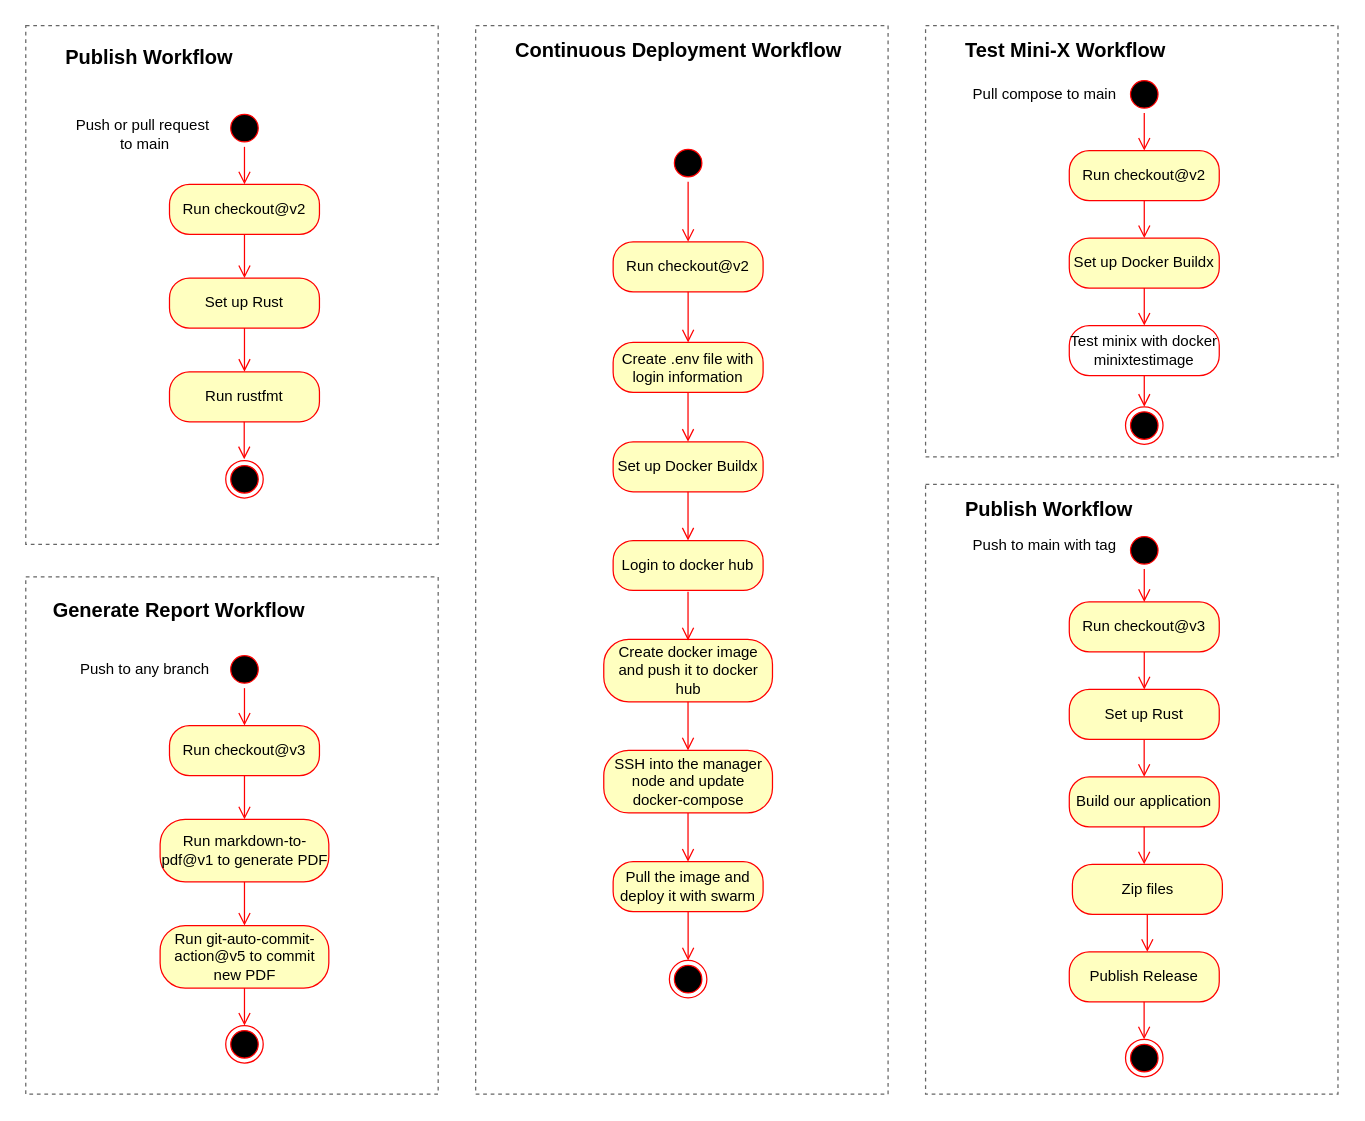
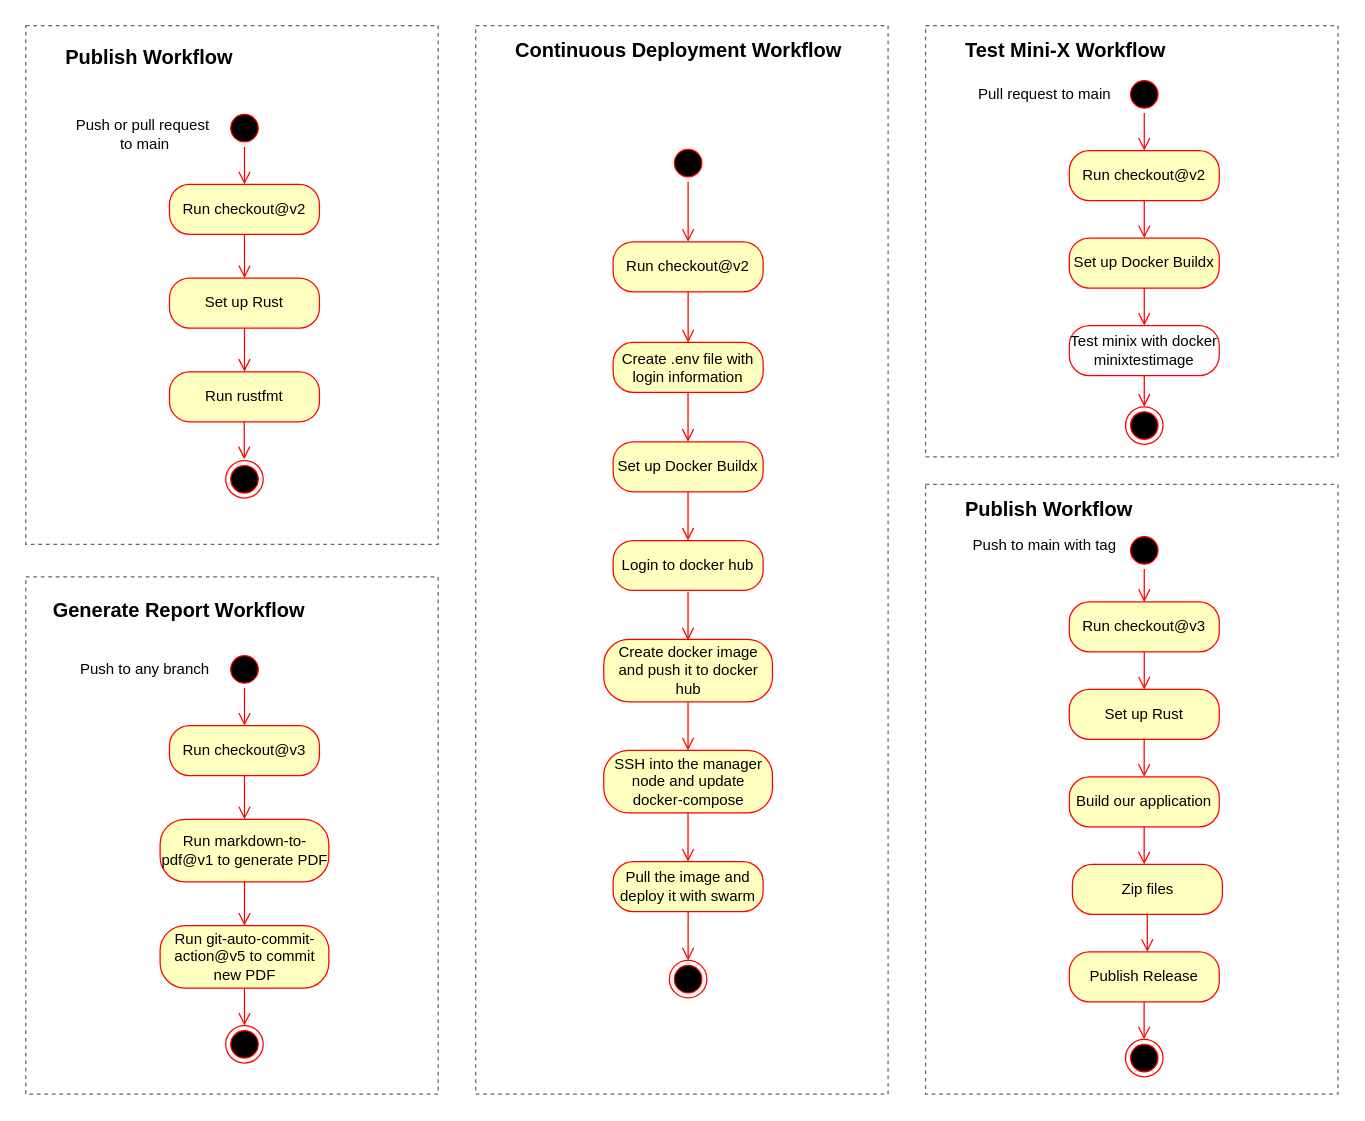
(1045, 94) -> (1045, 94)
